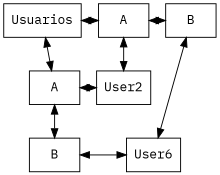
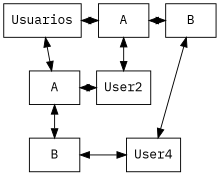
(154, 155) -> (154, 155)
